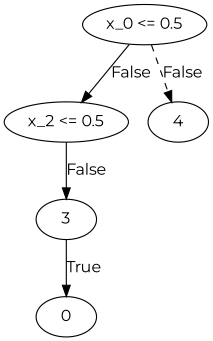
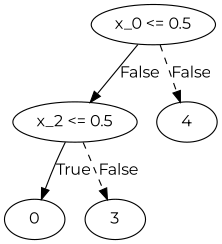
(66, 165) -> (93, 166)
(66, 262) -> (55, 165)
